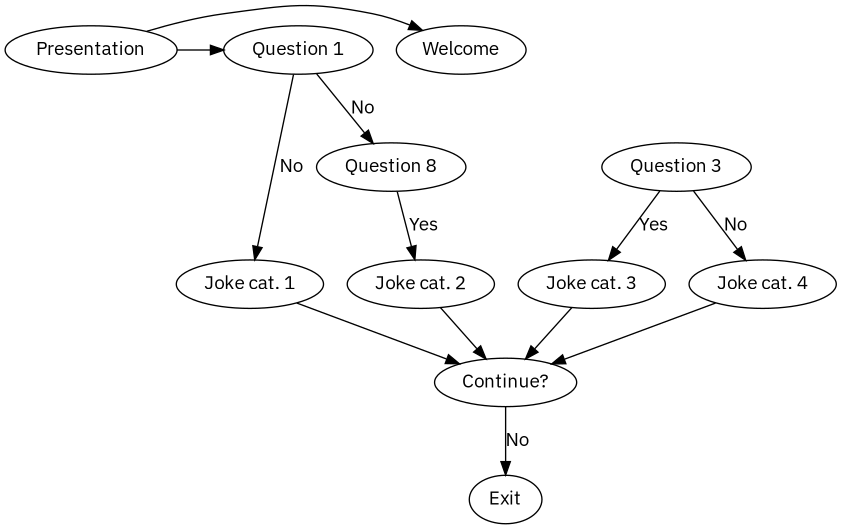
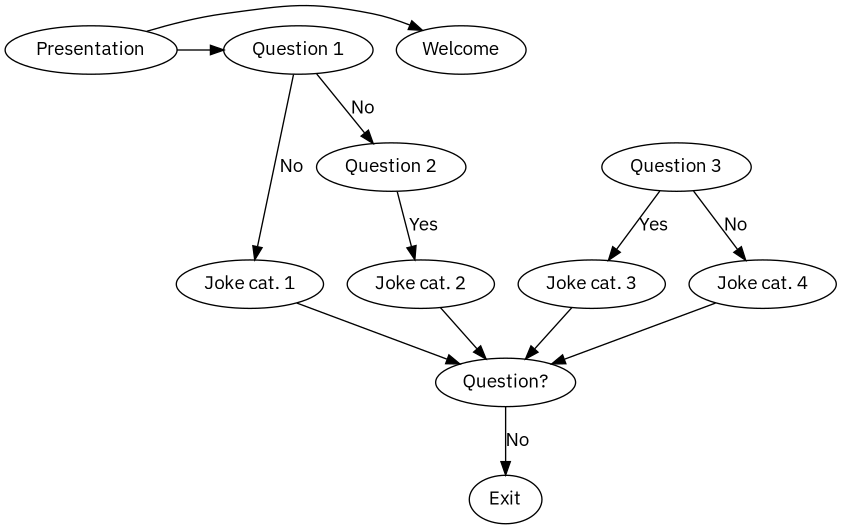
(391, 167) -> (391, 167)
(506, 382) -> (506, 382)
